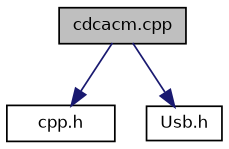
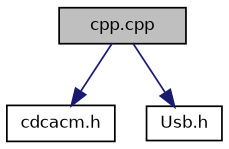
(123, 26) -> (123, 26)
(61, 123) -> (61, 123)
